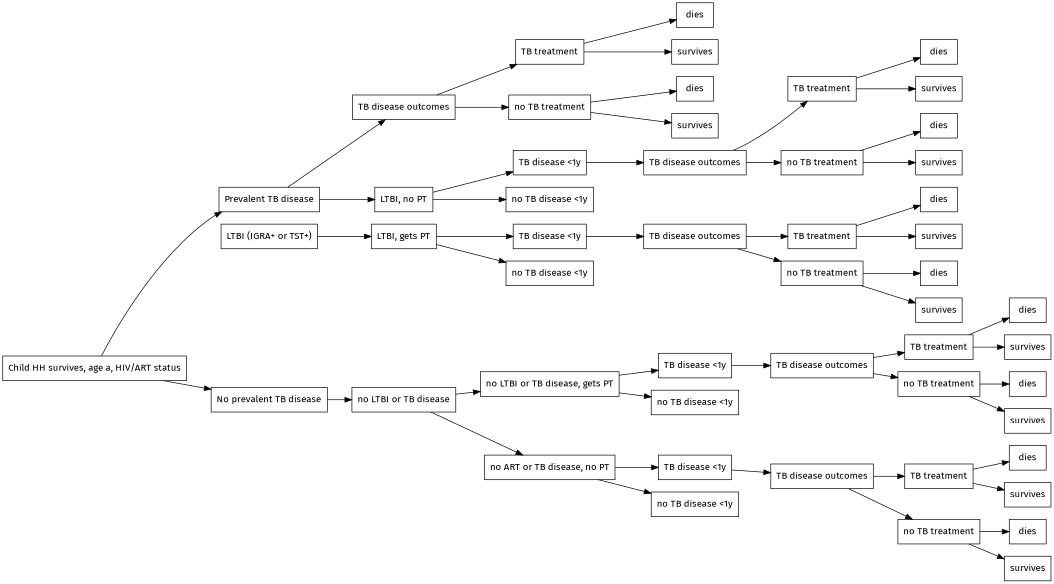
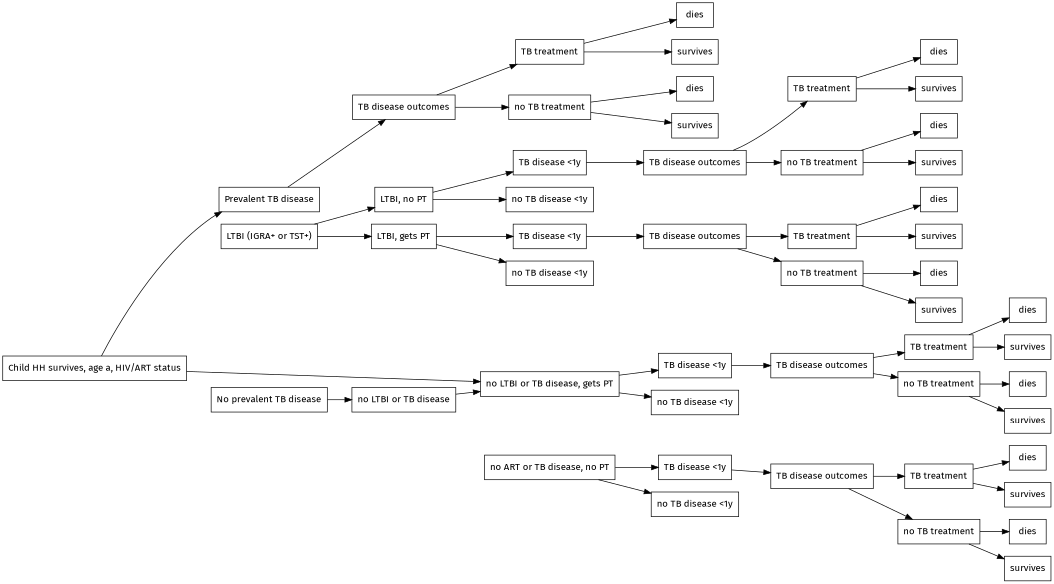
(344, 200) -> (341, 217)
(184, 384) -> (330, 376)
(474, 432) -> none
